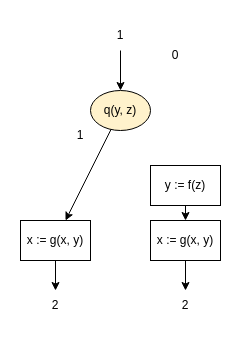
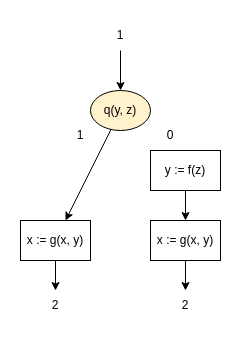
(176, 56) -> (171, 136)
(186, 186) -> (186, 171)
